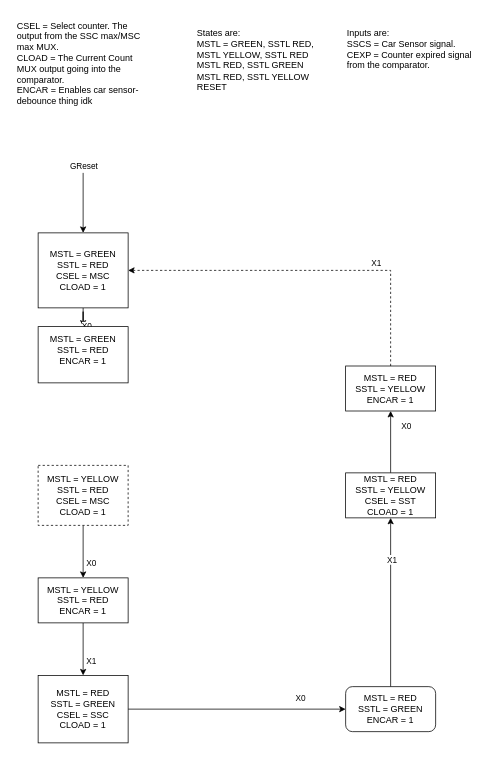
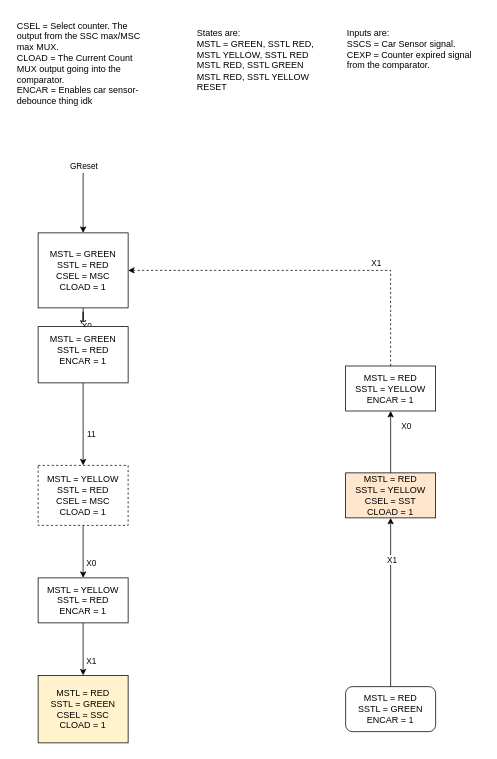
none -> (83, 459)
(390, 495) -> (390, 495)
(83, 709) -> (83, 709)
(339, 709) -> none
